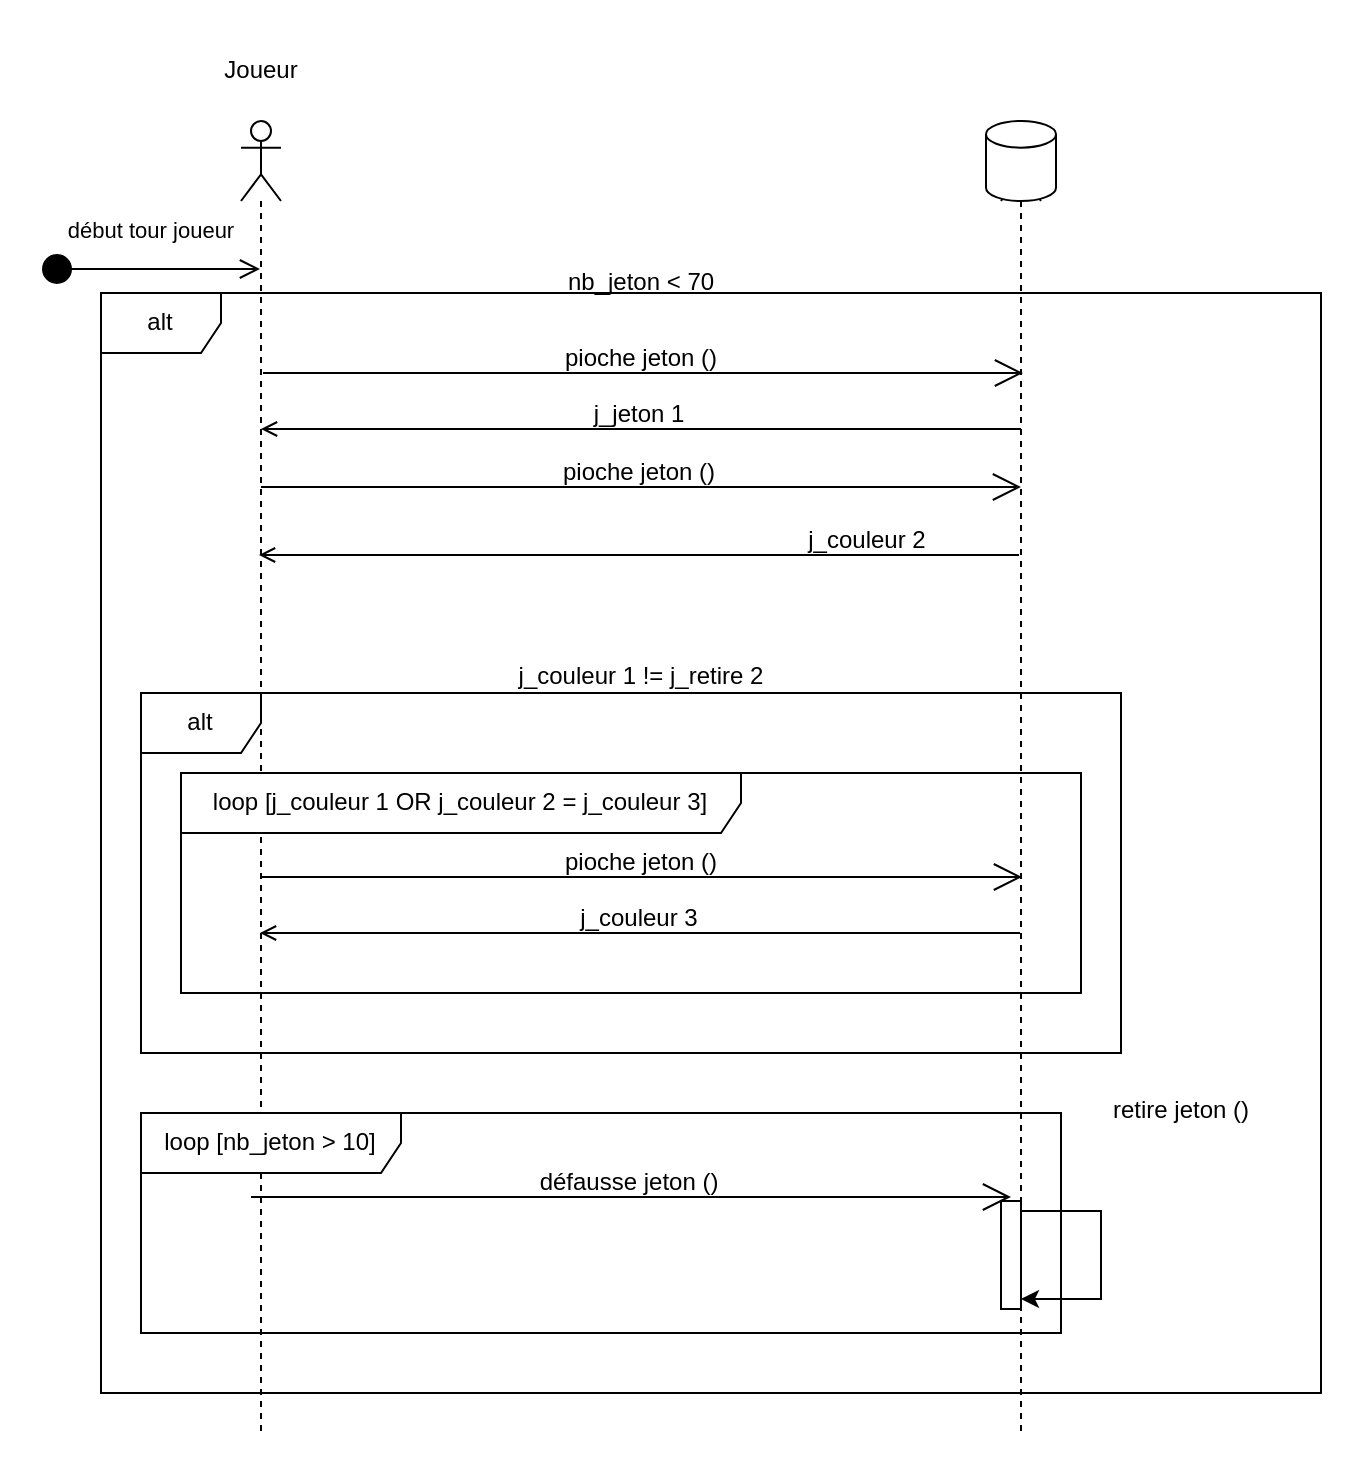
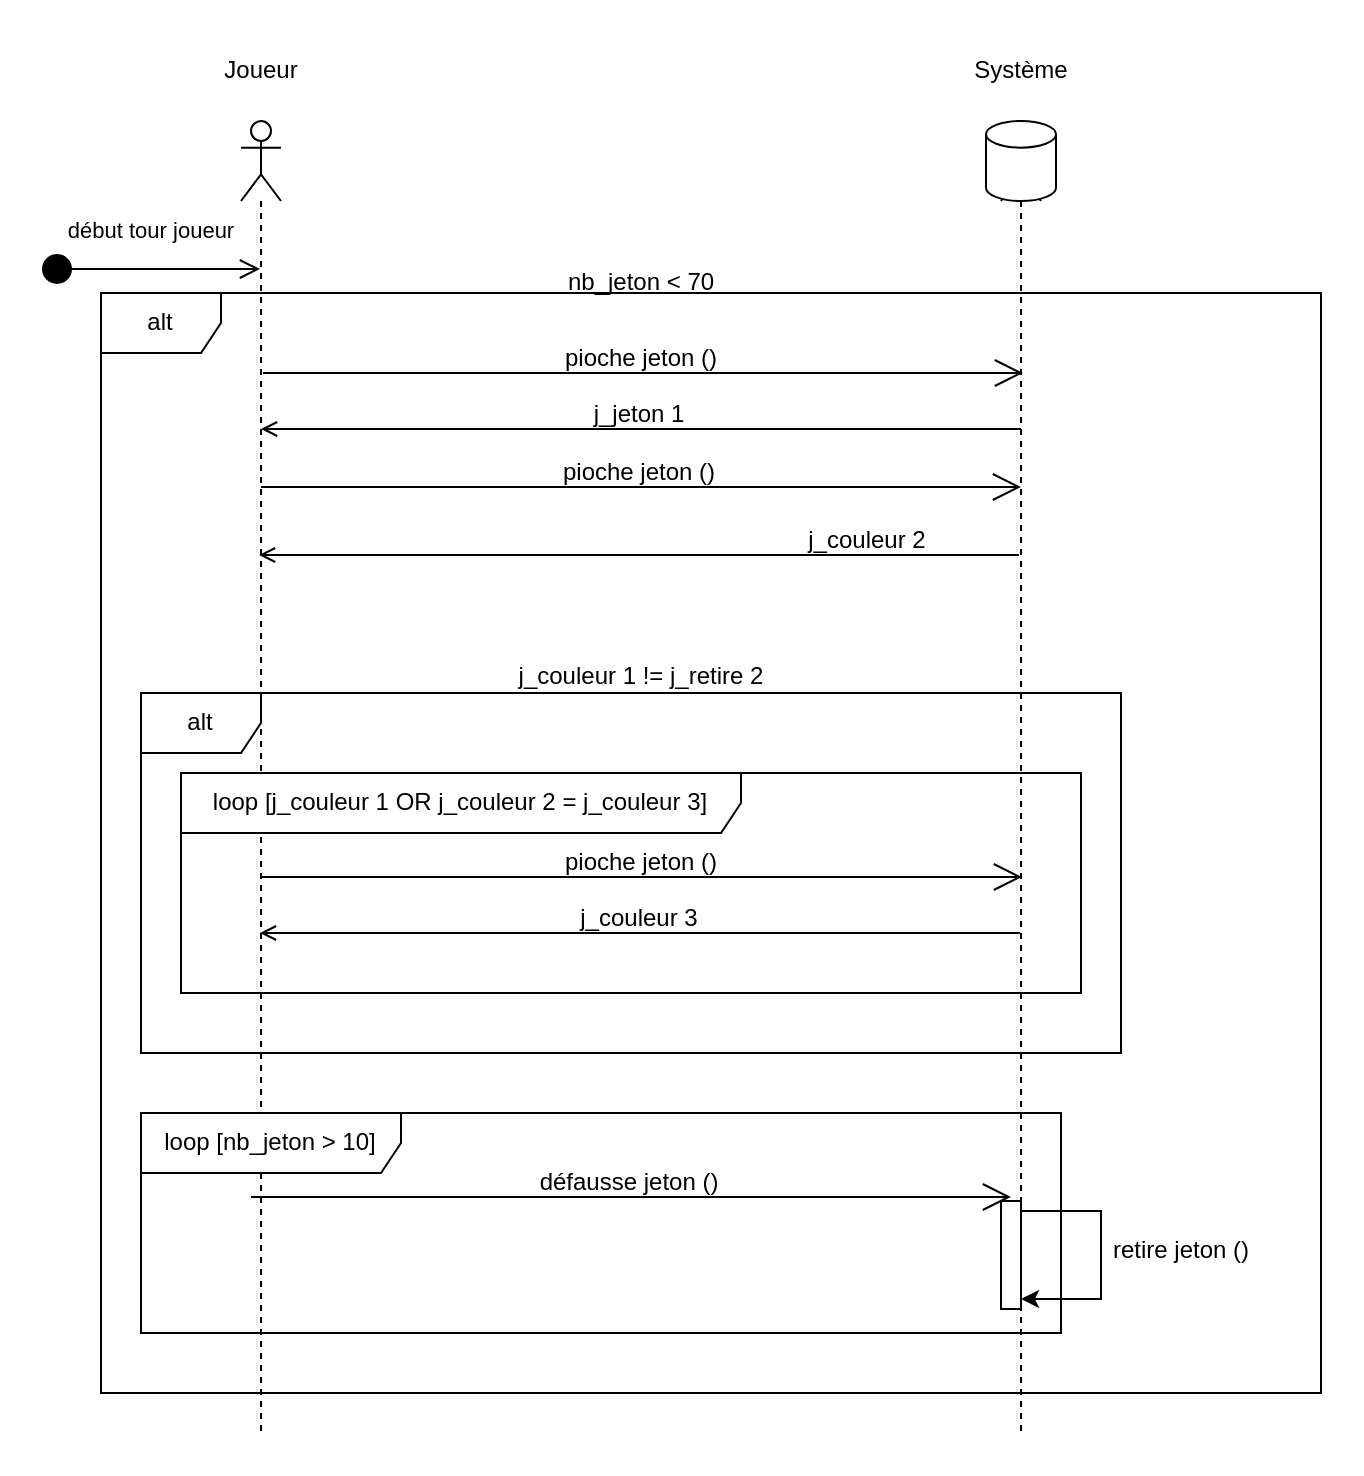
none -> (1021, 71)
(1181, 1111) -> (1181, 1251)
